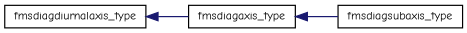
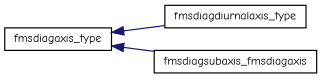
(173, 17) -> (144, 28)
(400, 17) -> (235, 62)
